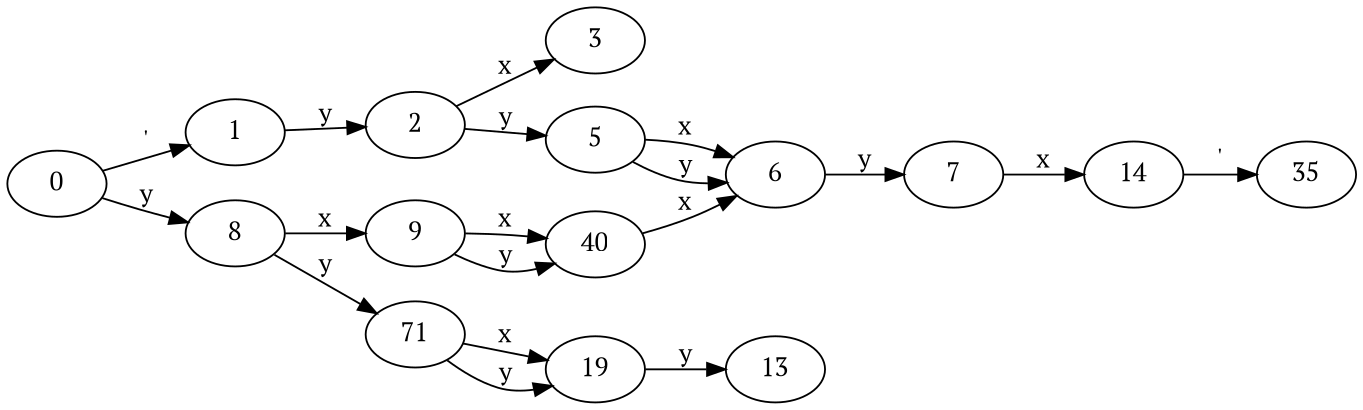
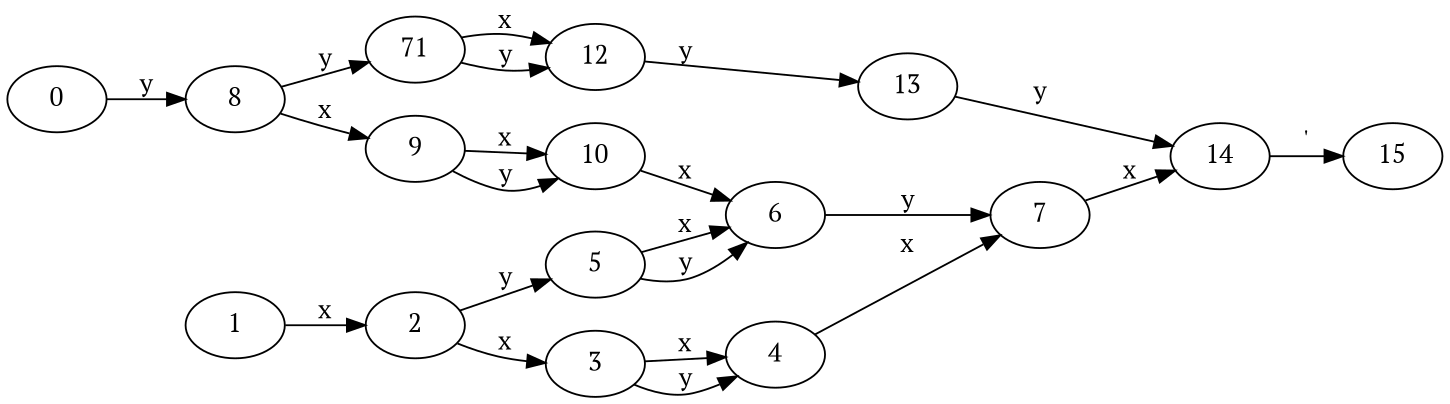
(325, 115) -> (325, 311)
none -> (1055, 119)
(137, 161) -> none
(1306, 175) -> (1393, 156)
(595, 244) -> (595, 156)
none -> (775, 355)
(595, 369) -> (595, 57)
